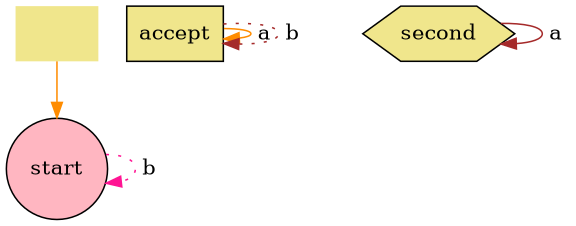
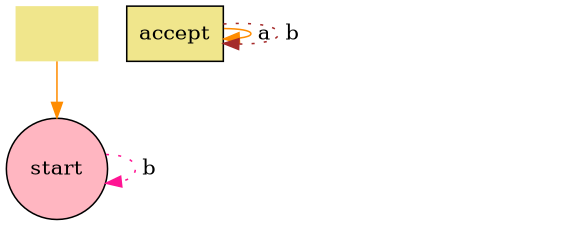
(439, 34) -> none
